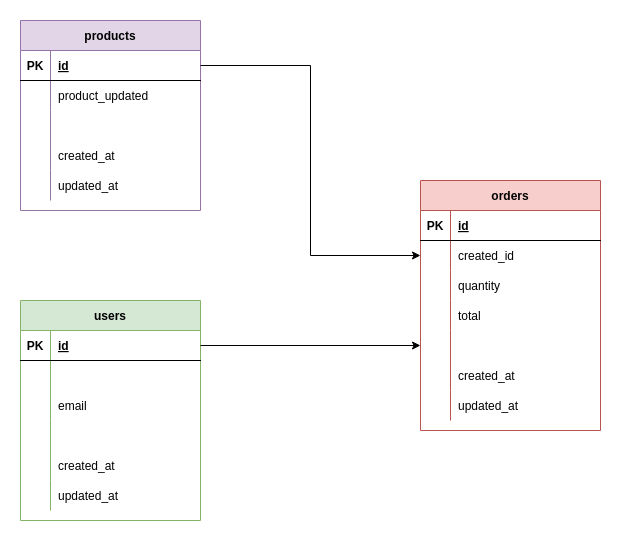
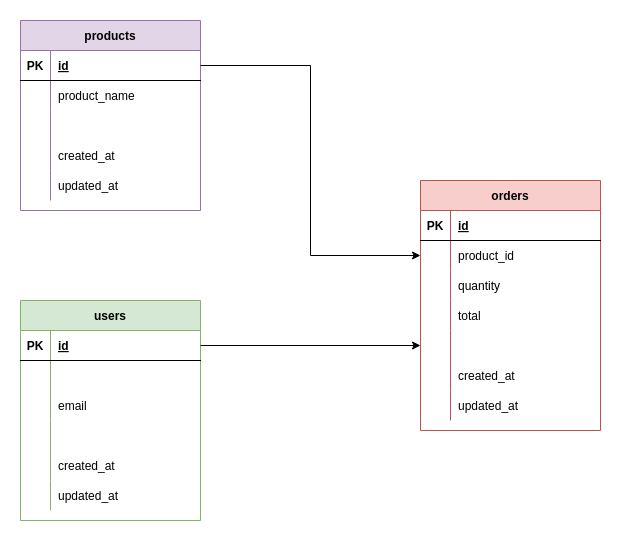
(108, 96) -> (98, 96)
(490, 256) -> (490, 256)
